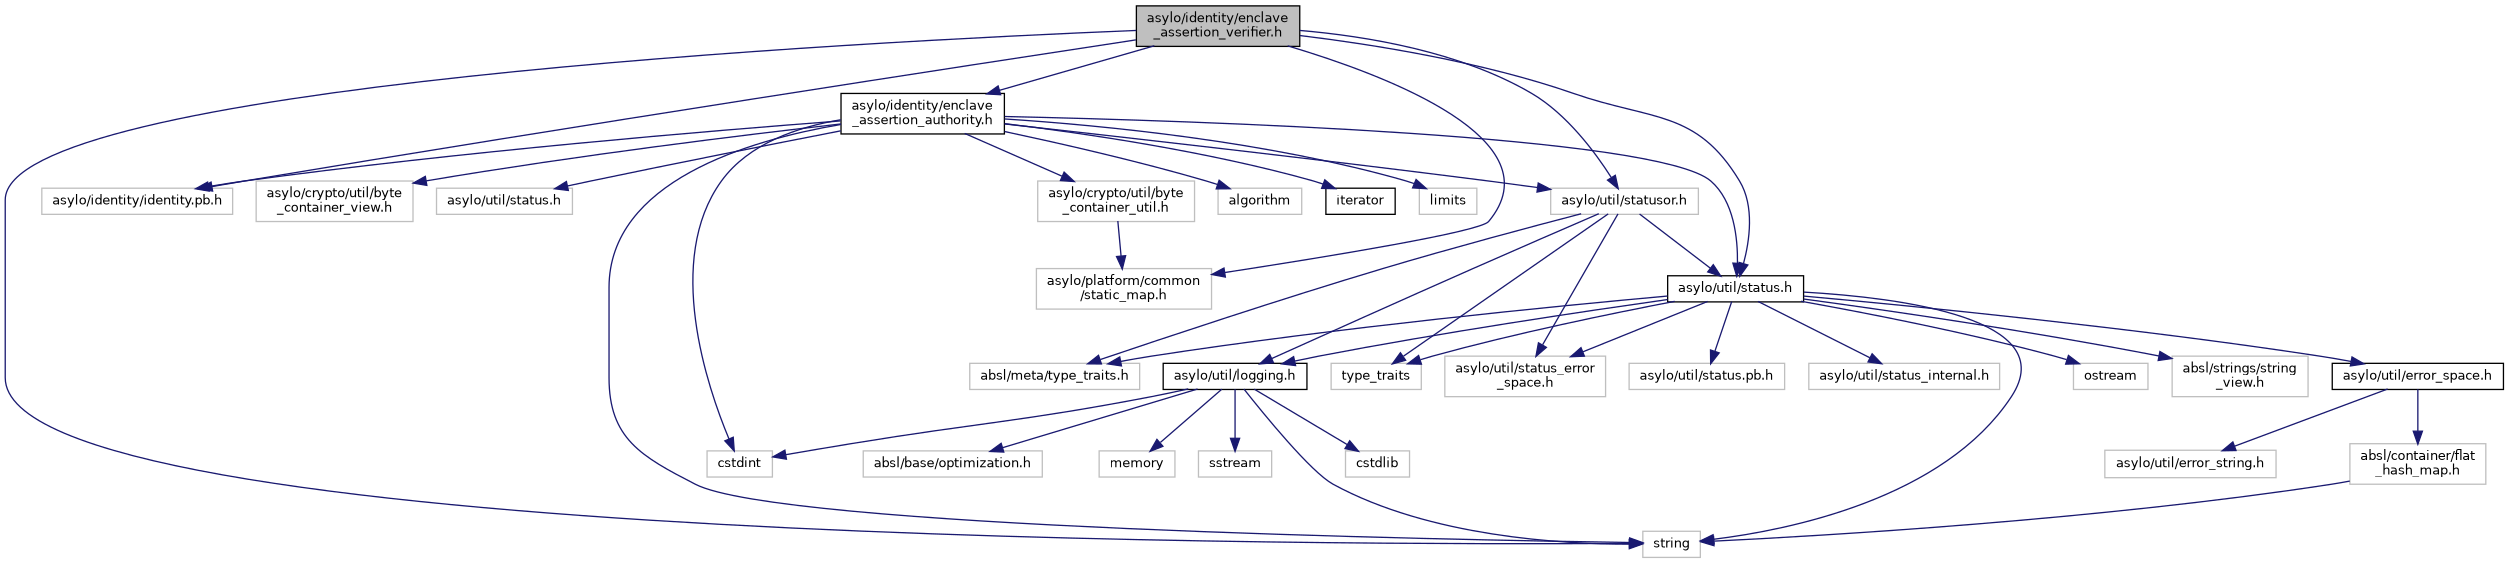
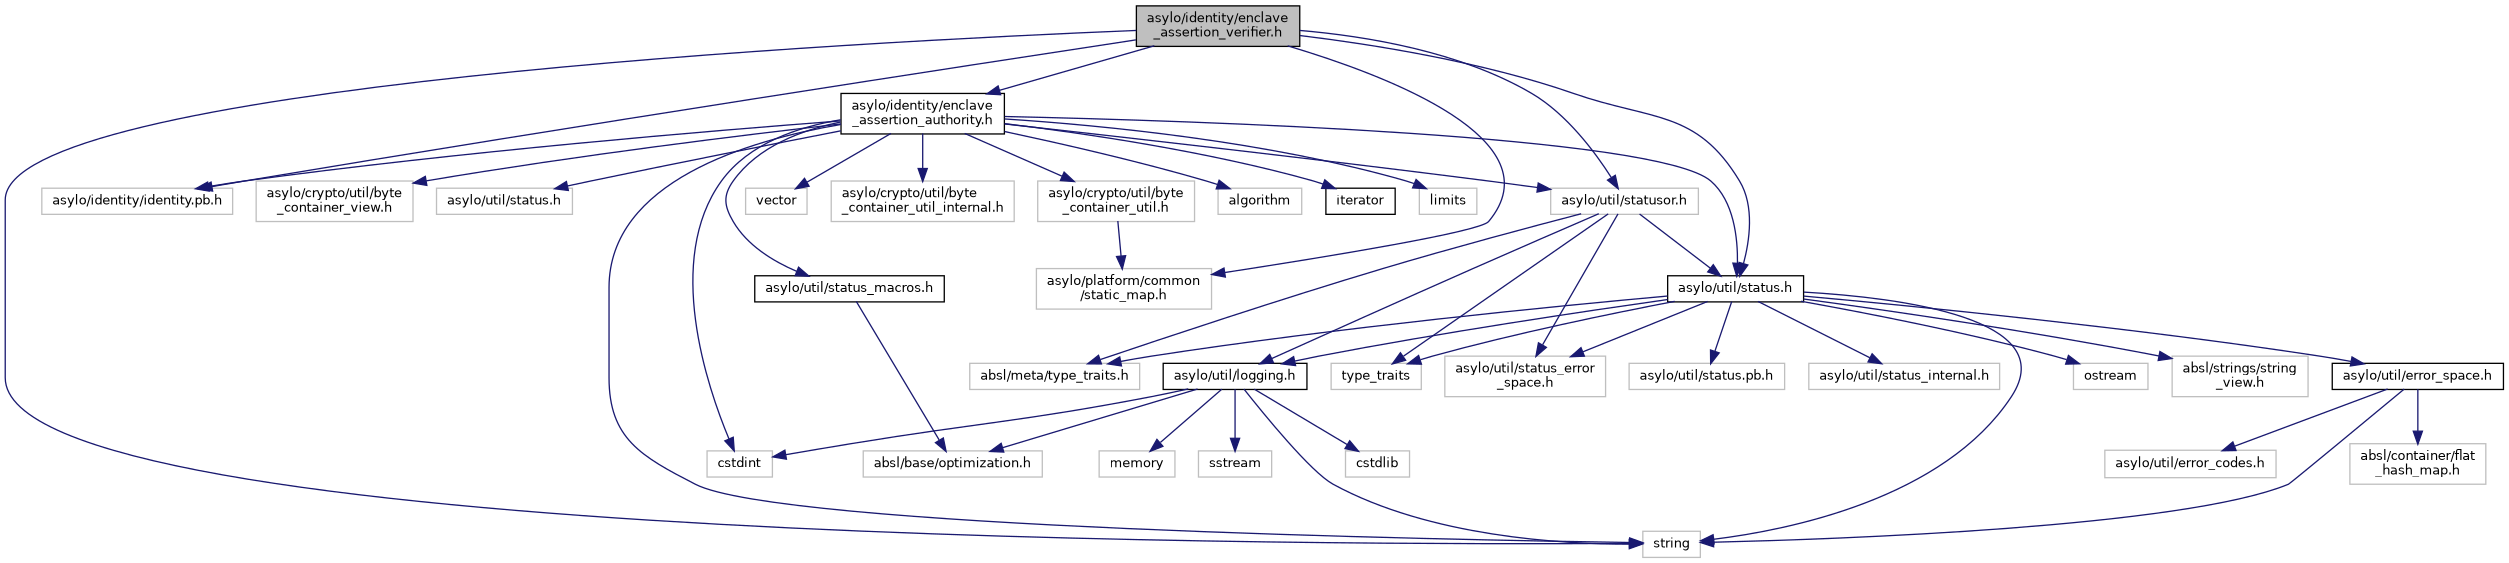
none -> (776, 201)
none -> (923, 201)
none -> (850, 289)
(2190, 464) -> (2190, 464)
(2033, 519) -> (2078, 522)
